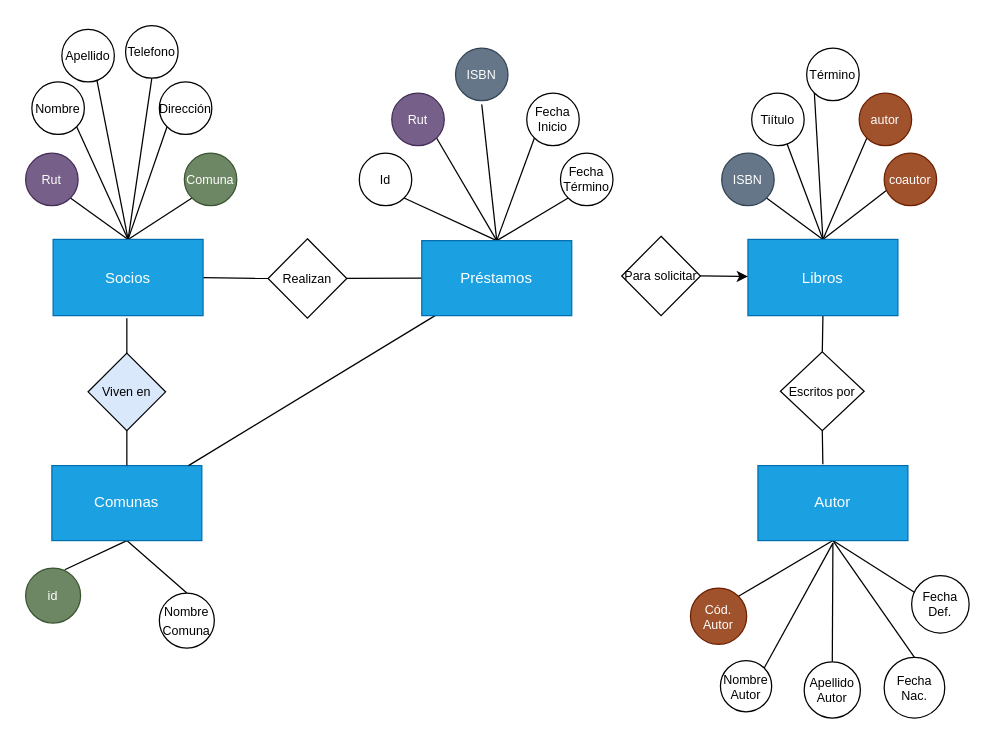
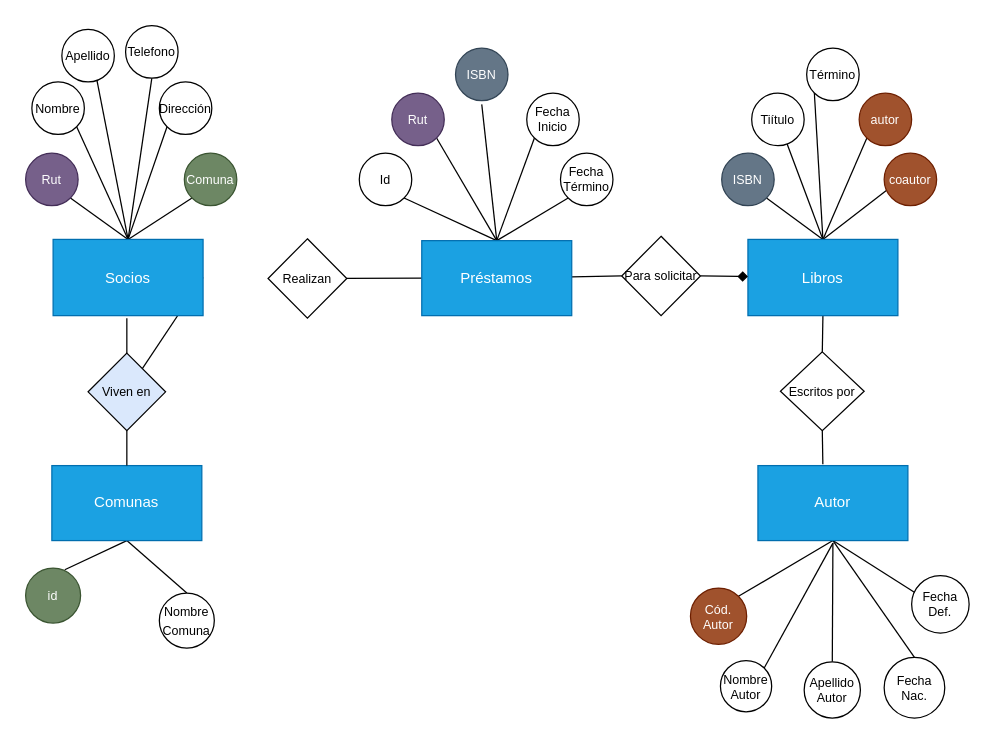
(738, 276) -> (737, 276)
(235, 278) -> (161, 341)
(312, 391) -> (597, 276)
